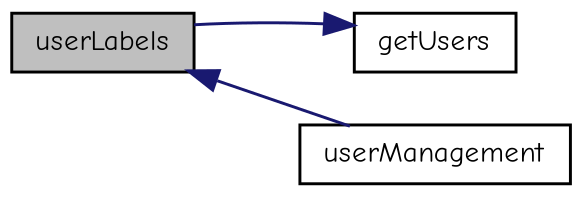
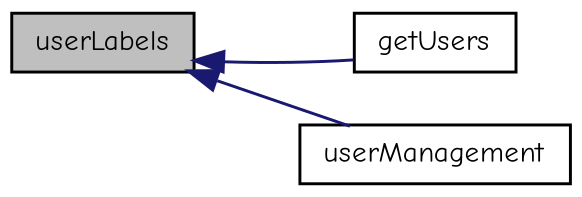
(259, 23) -> (289, 62)
